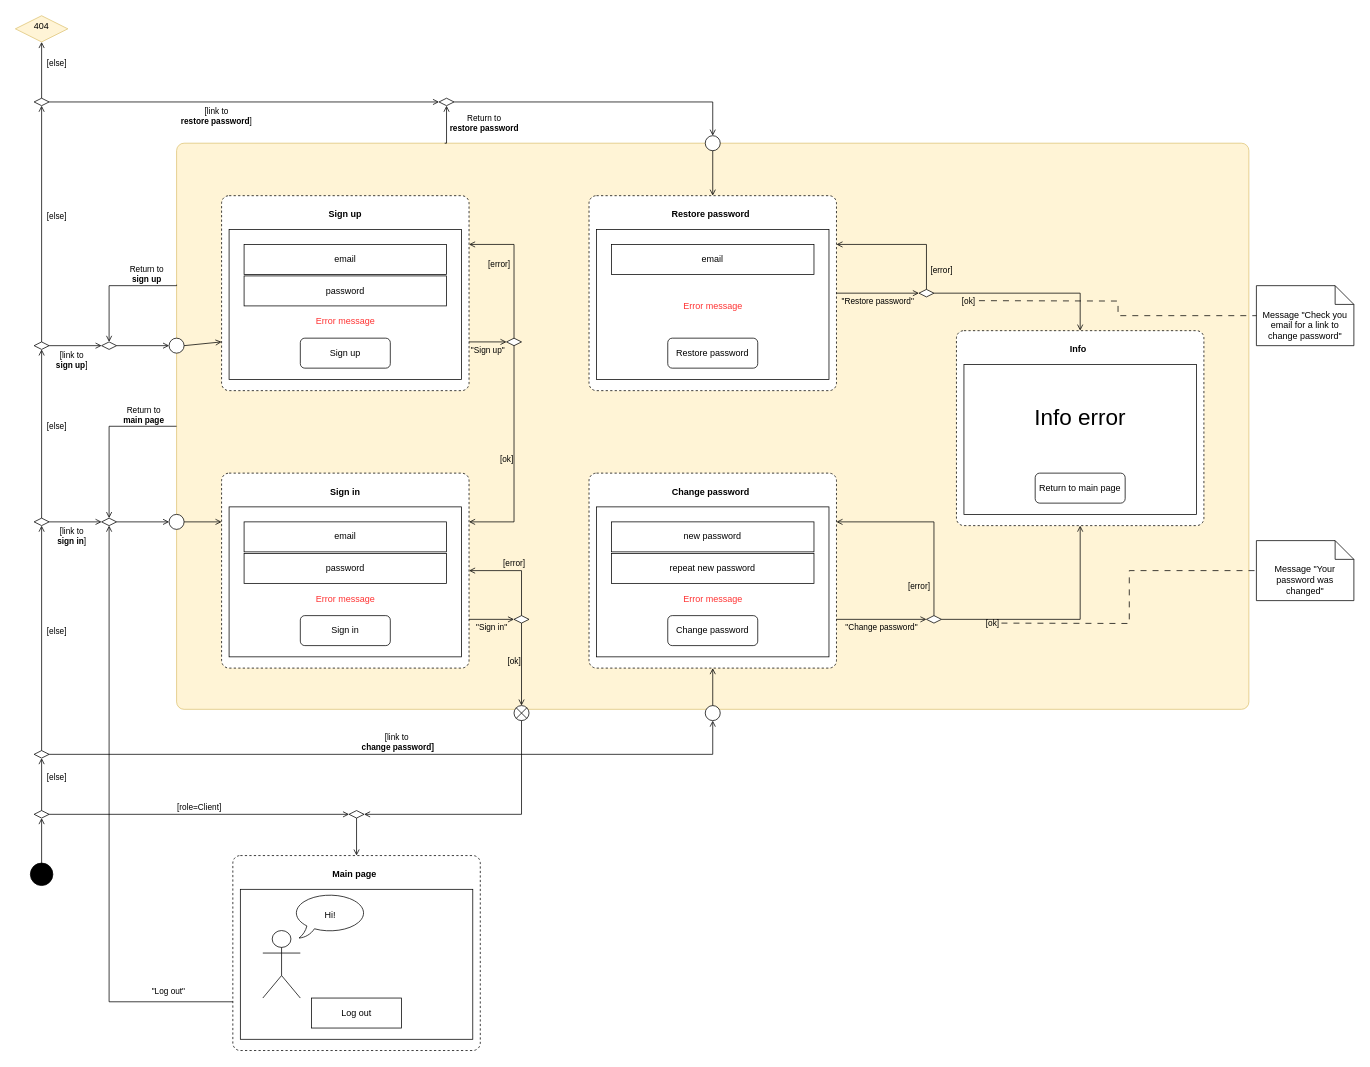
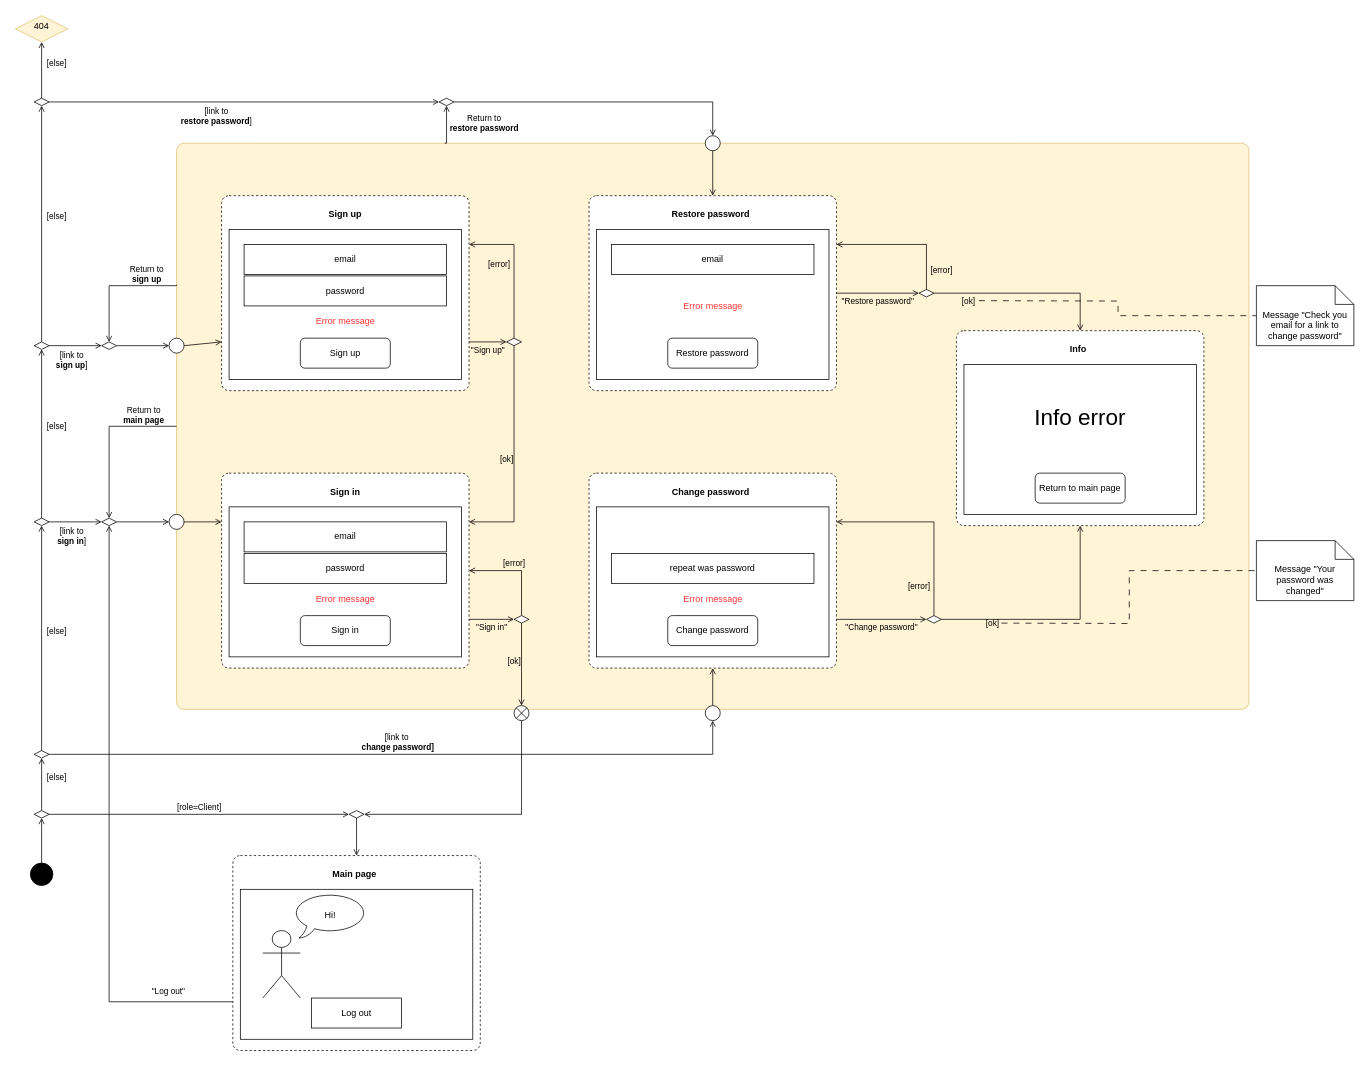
(713, 537) -> none
(713, 568) -> (713, 568)
